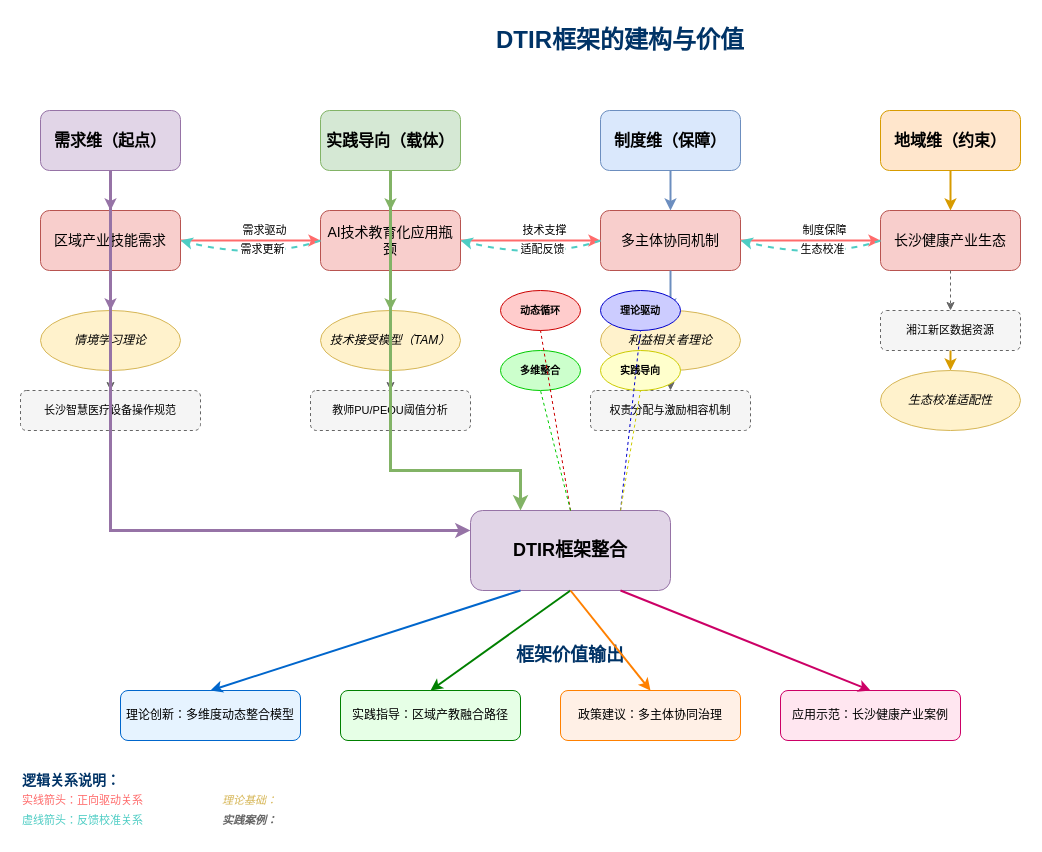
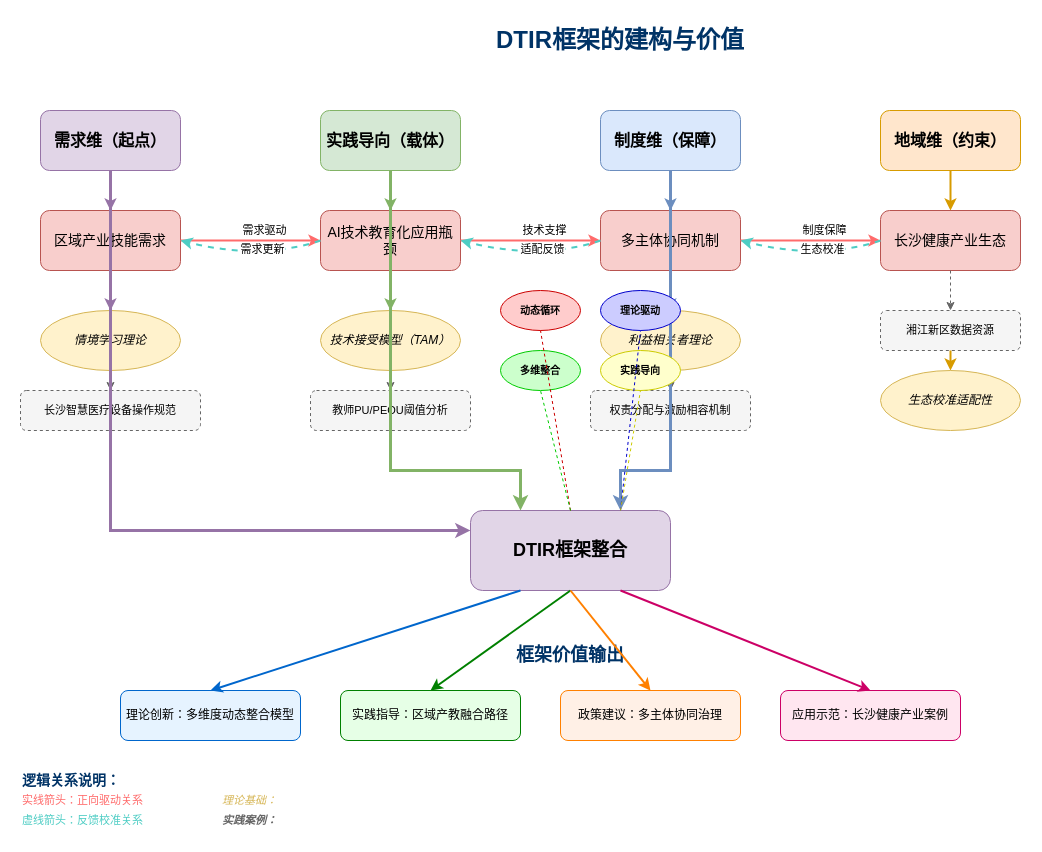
none -> (671, 467)
